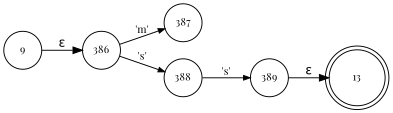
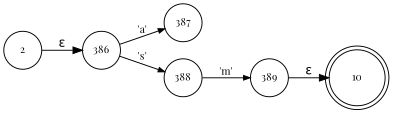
(142, 30) -> (142, 30)
(23, 50) -> (23, 50)
(226, 72) -> (226, 72)
(357, 78) -> (357, 78)
